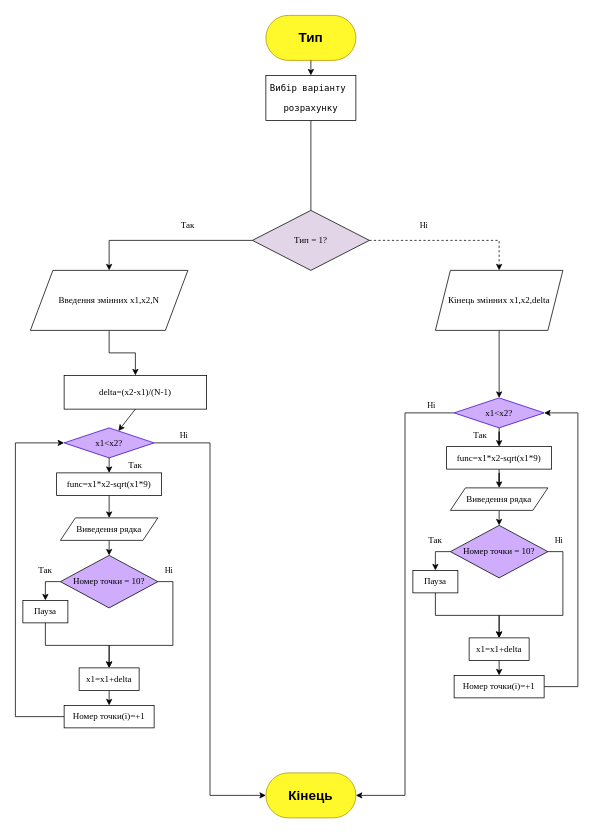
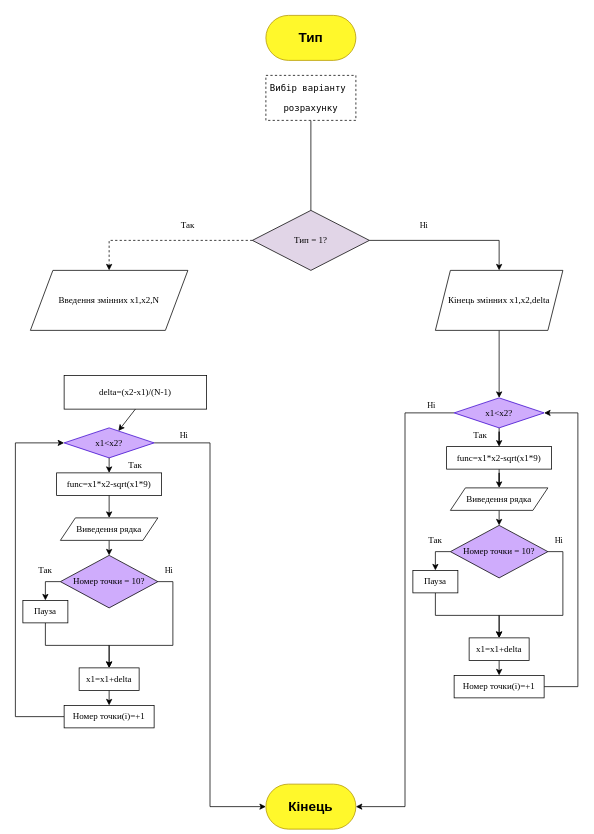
(311, 69) -> none
(311, 98) -> (311, 98)
(169, 240) -> (169, 240)
(446, 240) -> (446, 240)
(135, 360) -> none
(311, 795) -> (311, 807)
